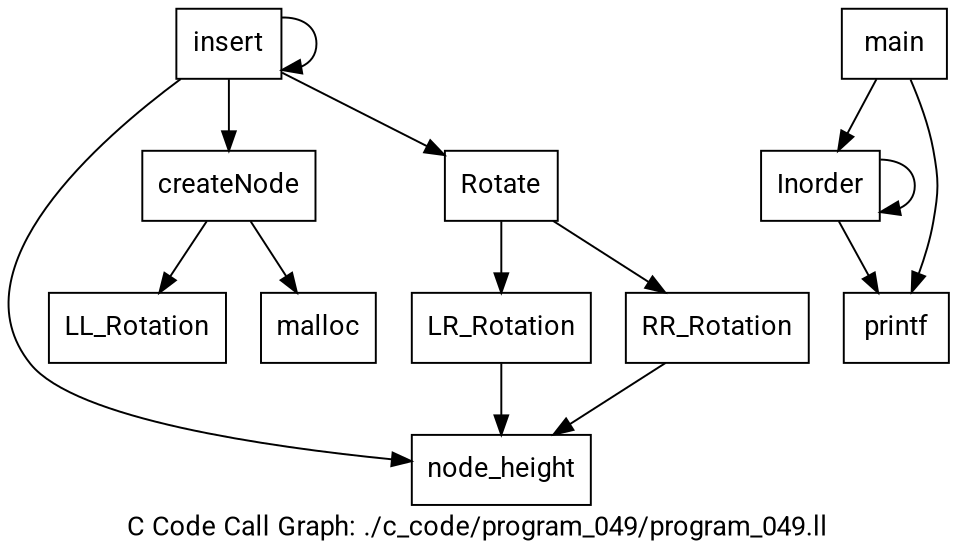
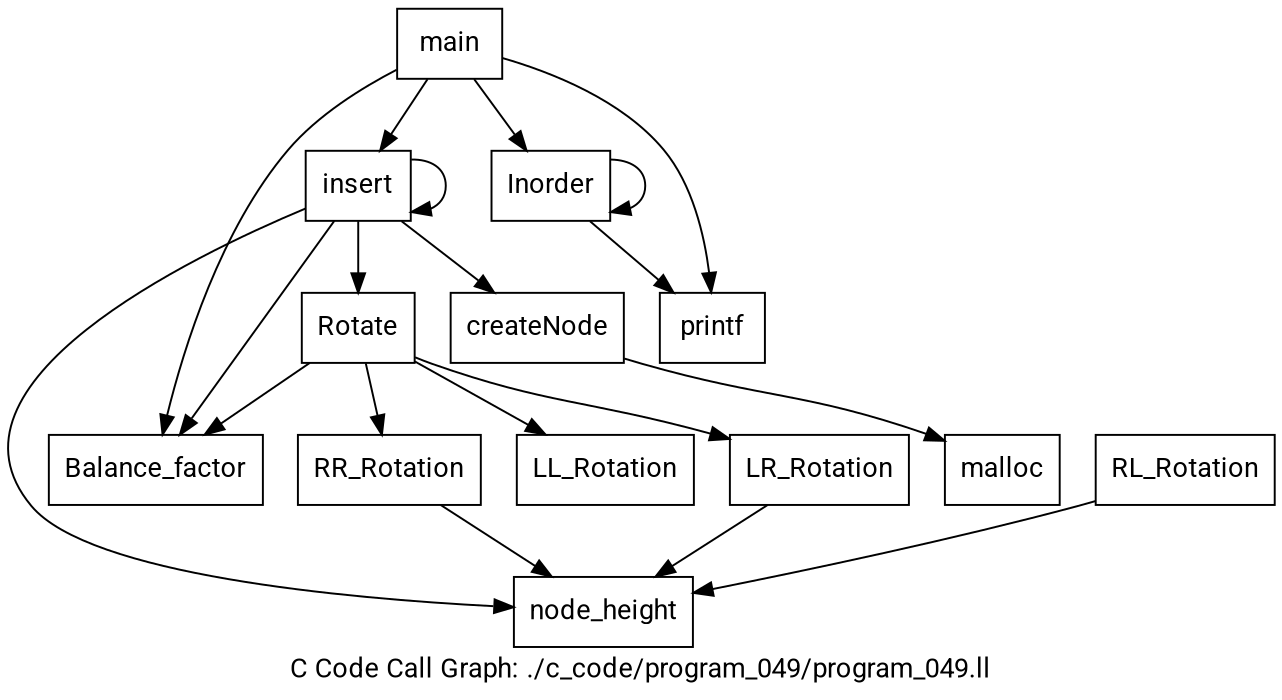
none -> (409, 107)
(189, 249) -> (471, 393)
none -> (156, 470)
none -> (1185, 470)
